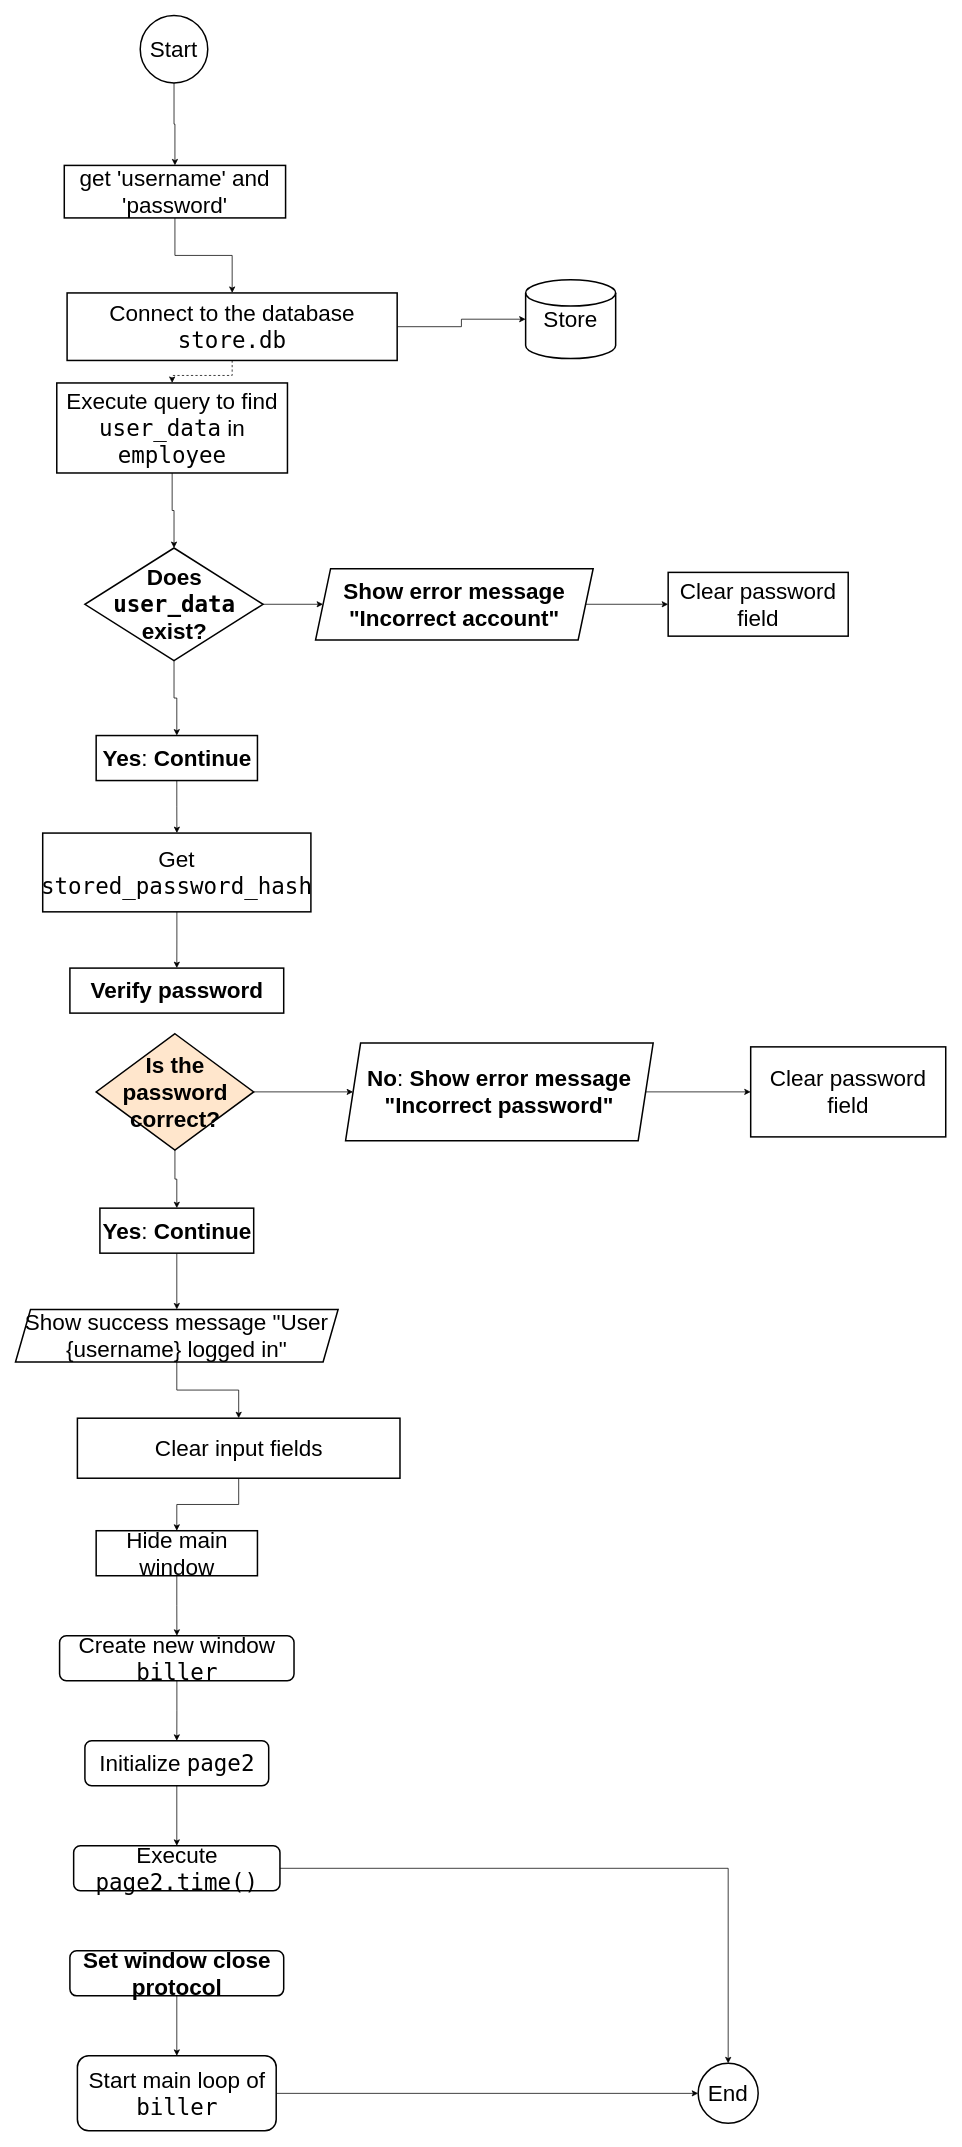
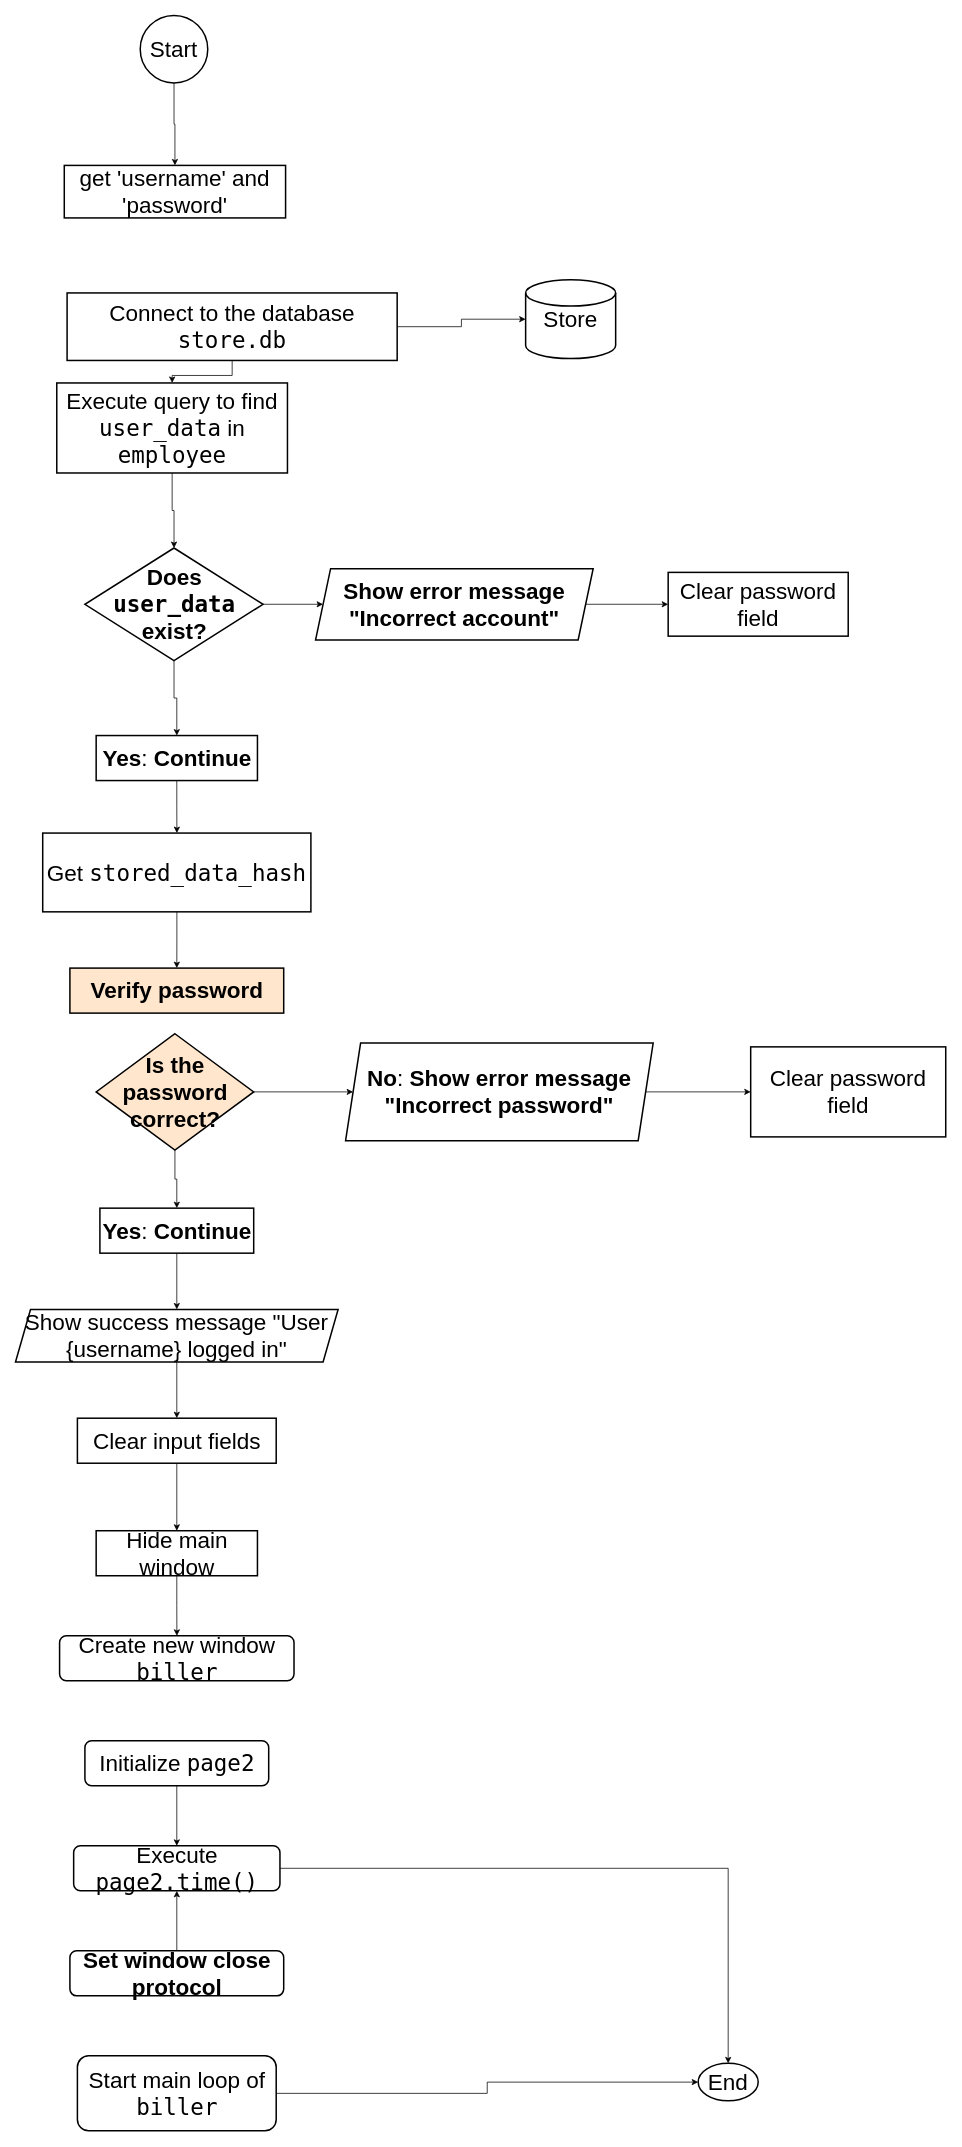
(203, 255) -> none
(208, 375) -> (208, 375)
(177, 873) -> (177, 873)
(177, 990) -> (177, 990)
(239, 1448) -> (177, 1440)
(177, 1731) -> none
(177, 2022) -> (177, 1923)
(728, 2093) -> (728, 2082)
